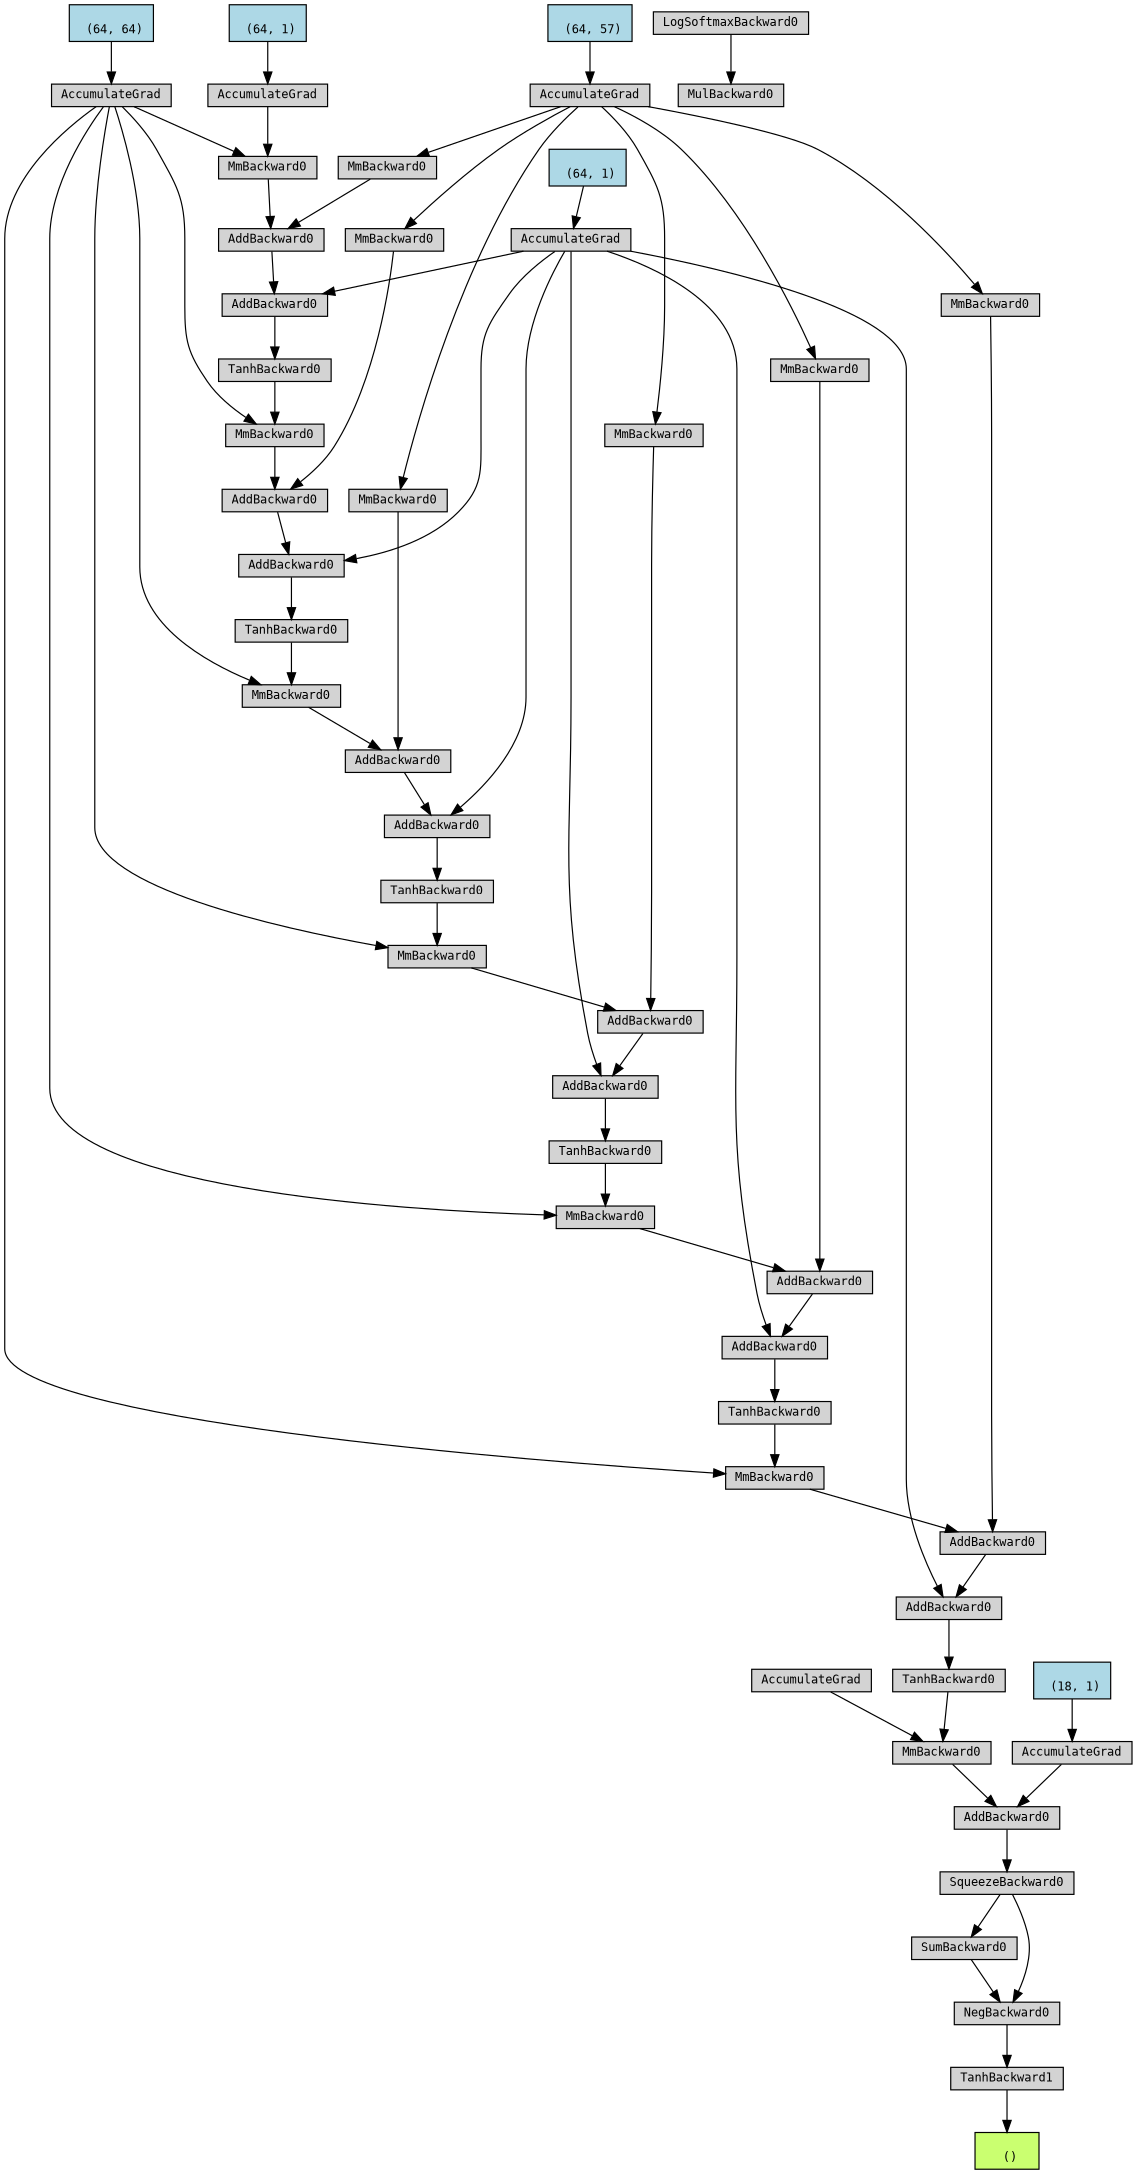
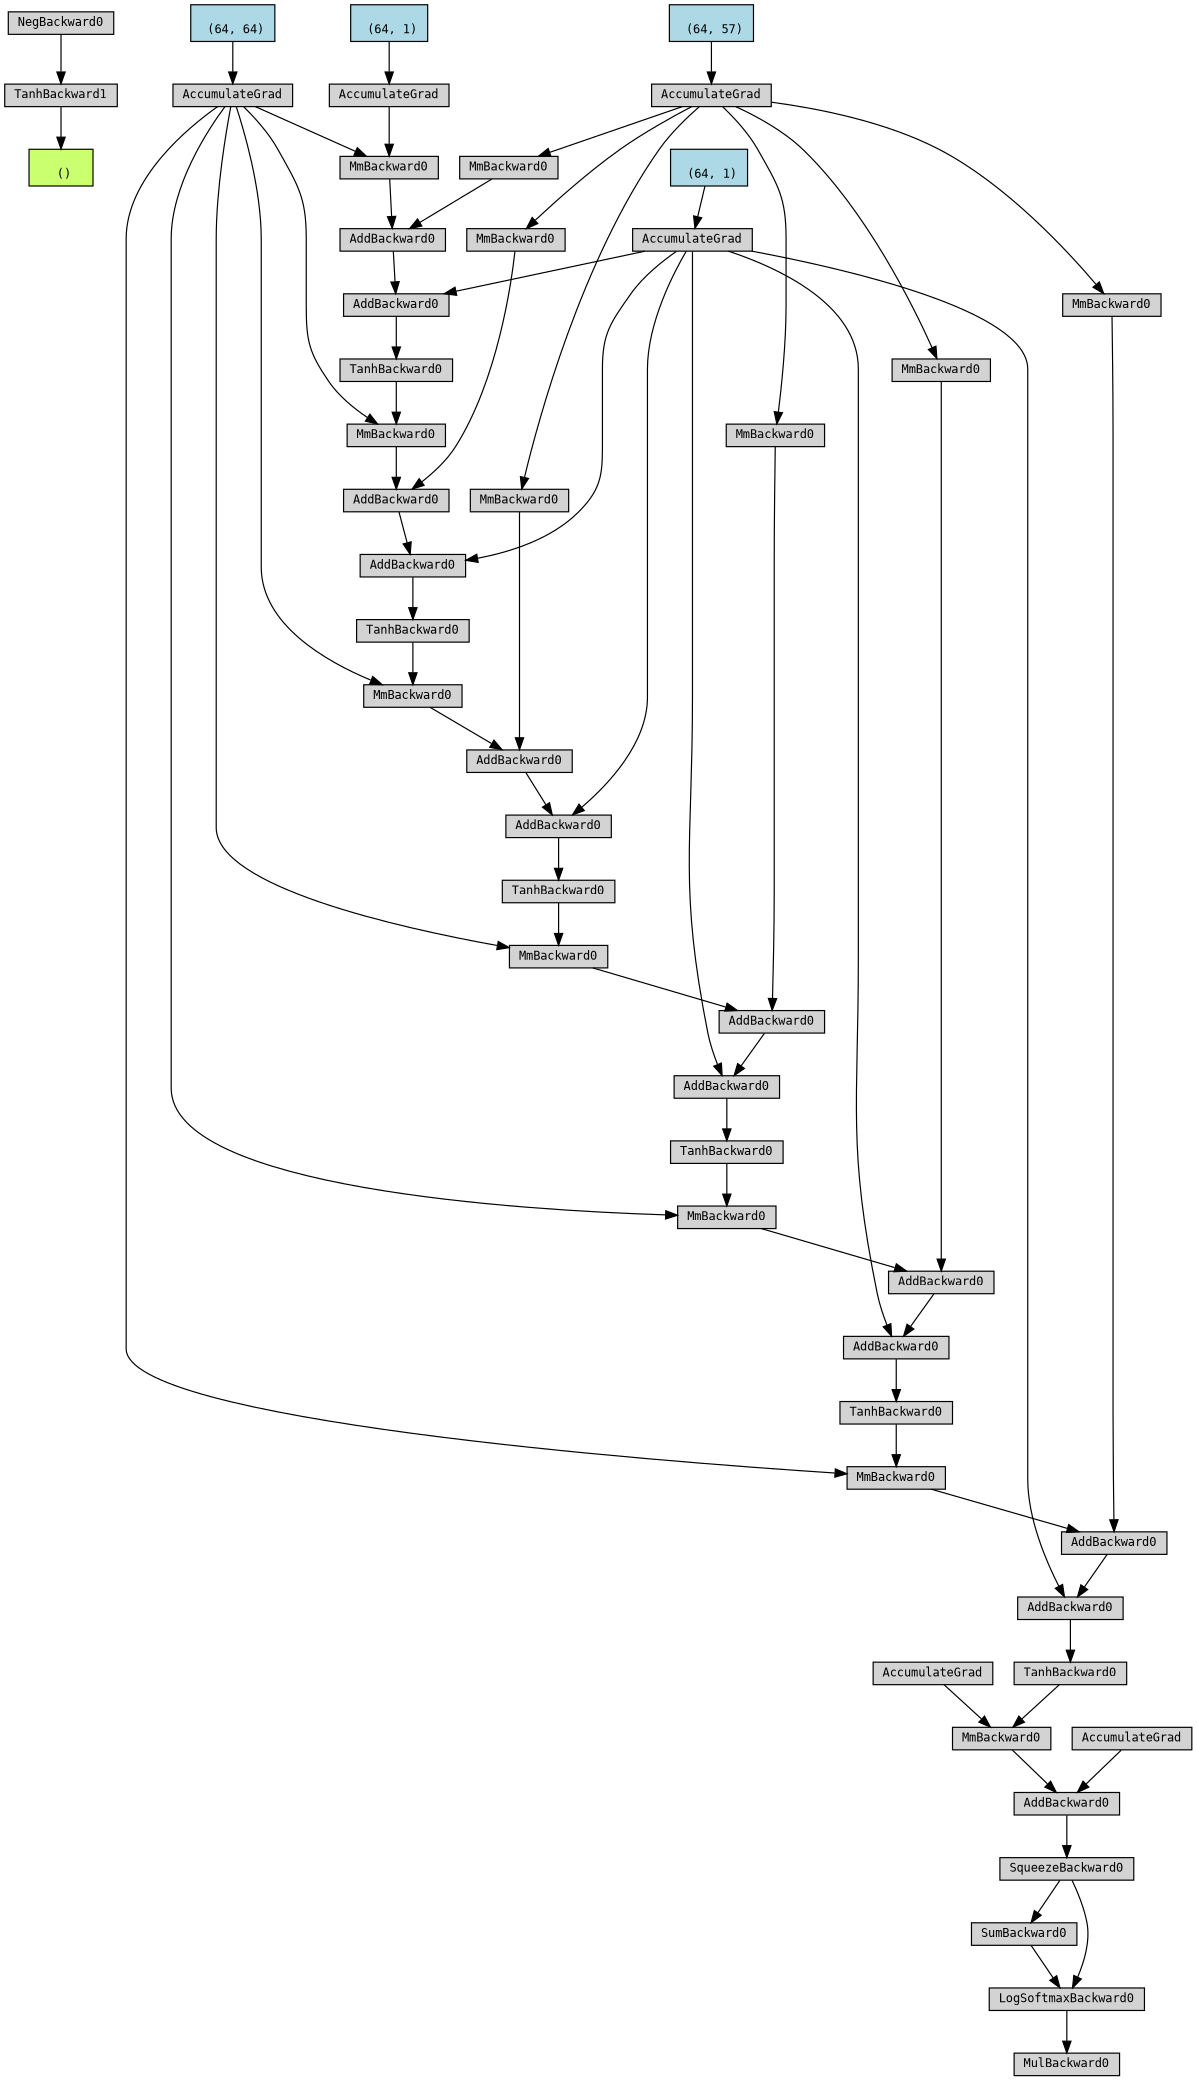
(1072, 1681) -> none
(1029, 1942) -> (1088, 1928)
(982, 1976) -> (1042, 1962)
